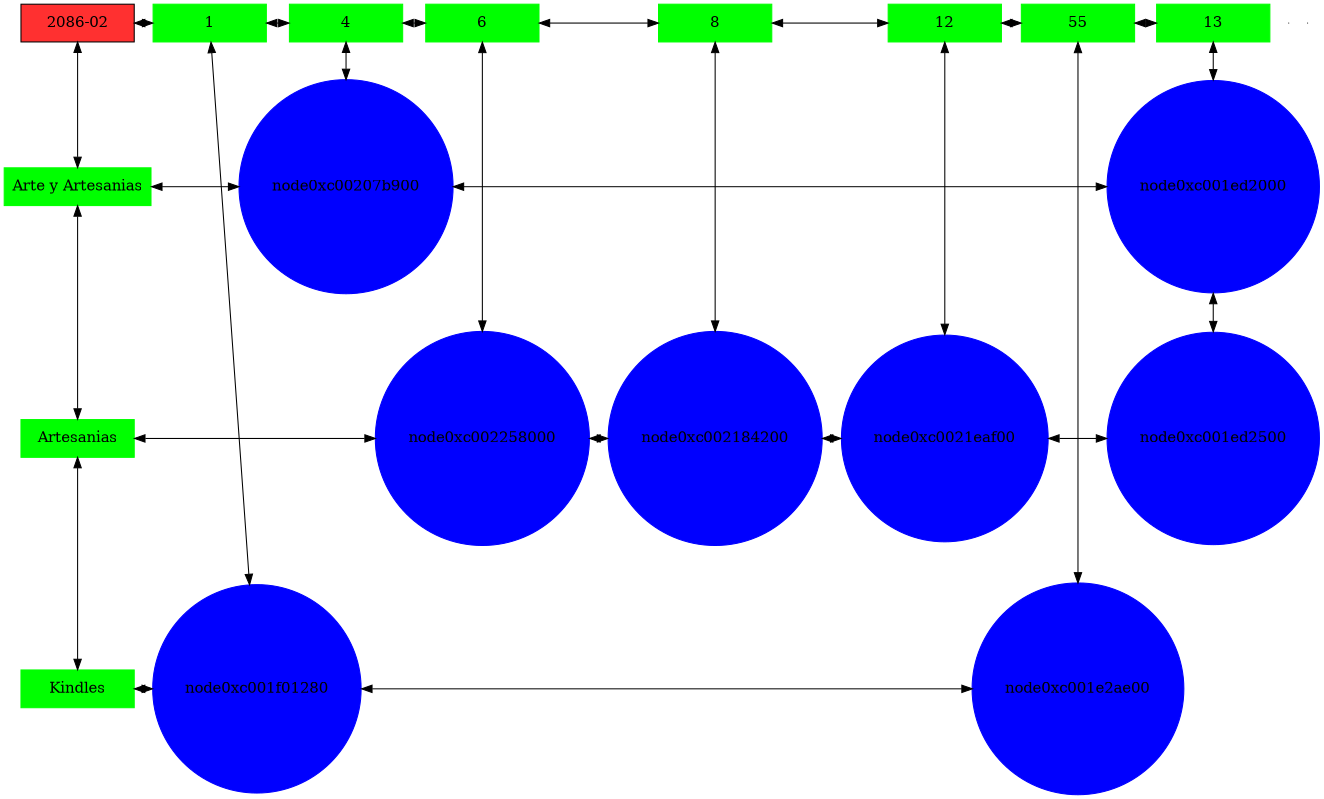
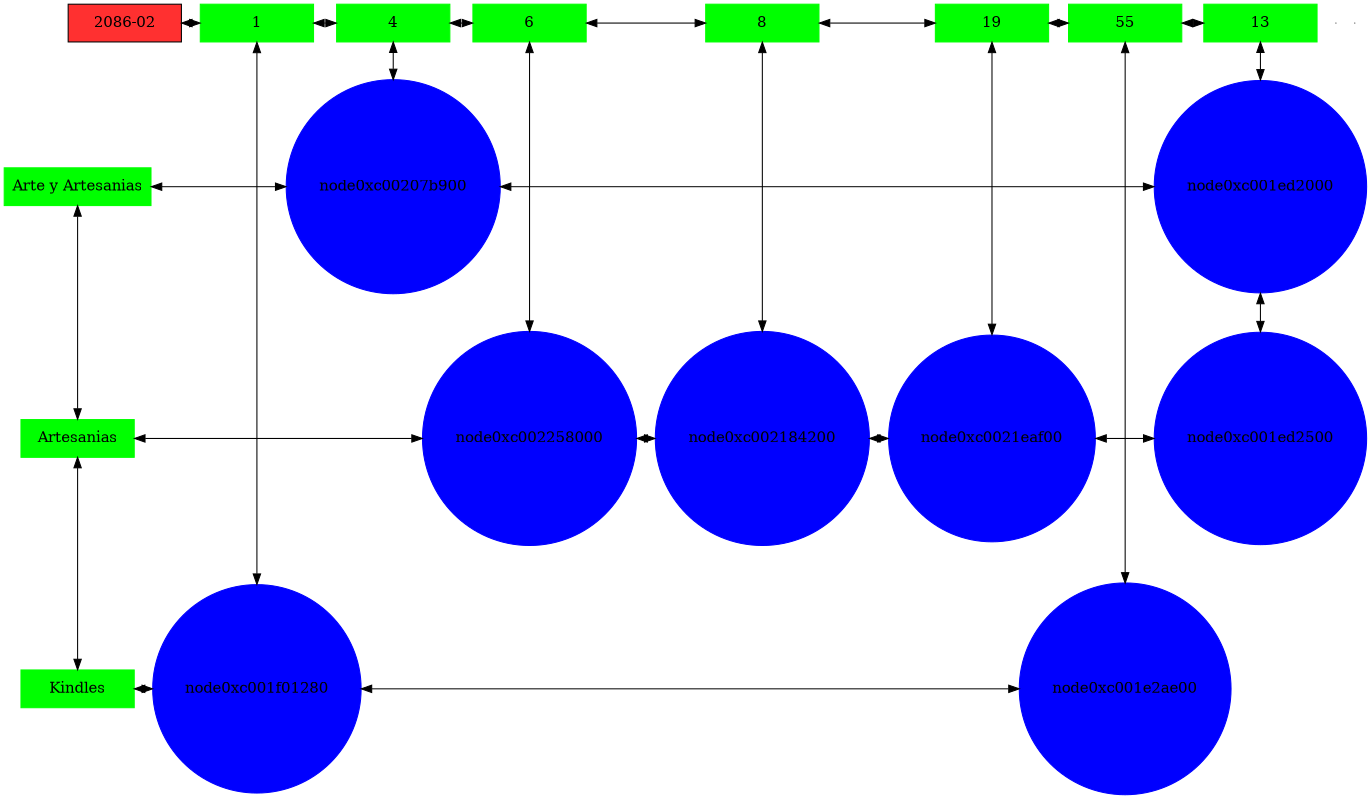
(945, 23) -> (992, 23)
(78, 105) -> none
